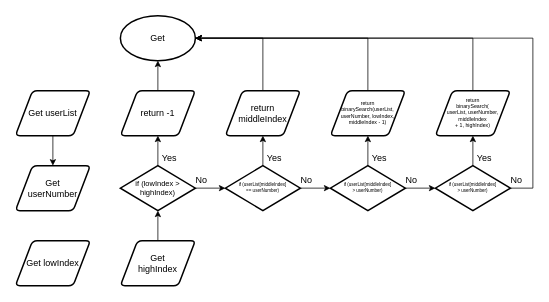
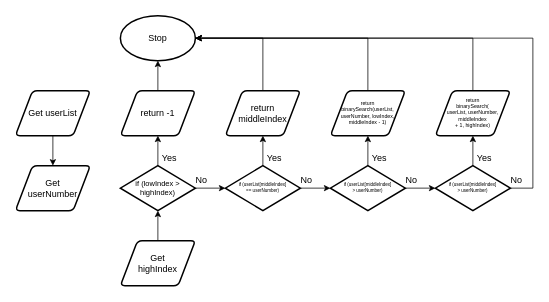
(158, 38) -> (158, 38)
(53, 263) -> none
